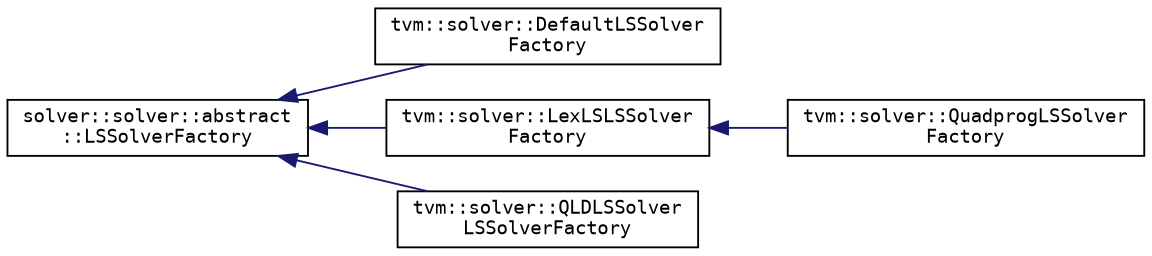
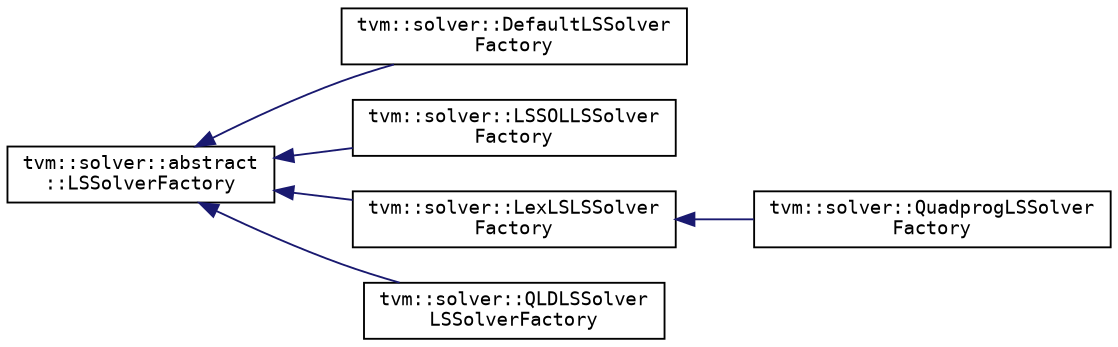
(158, 128) -> (141, 175)
none -> (514, 128)
